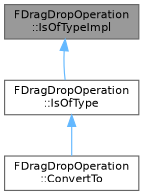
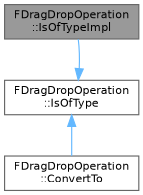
(64, 65) -> (79, 54)
